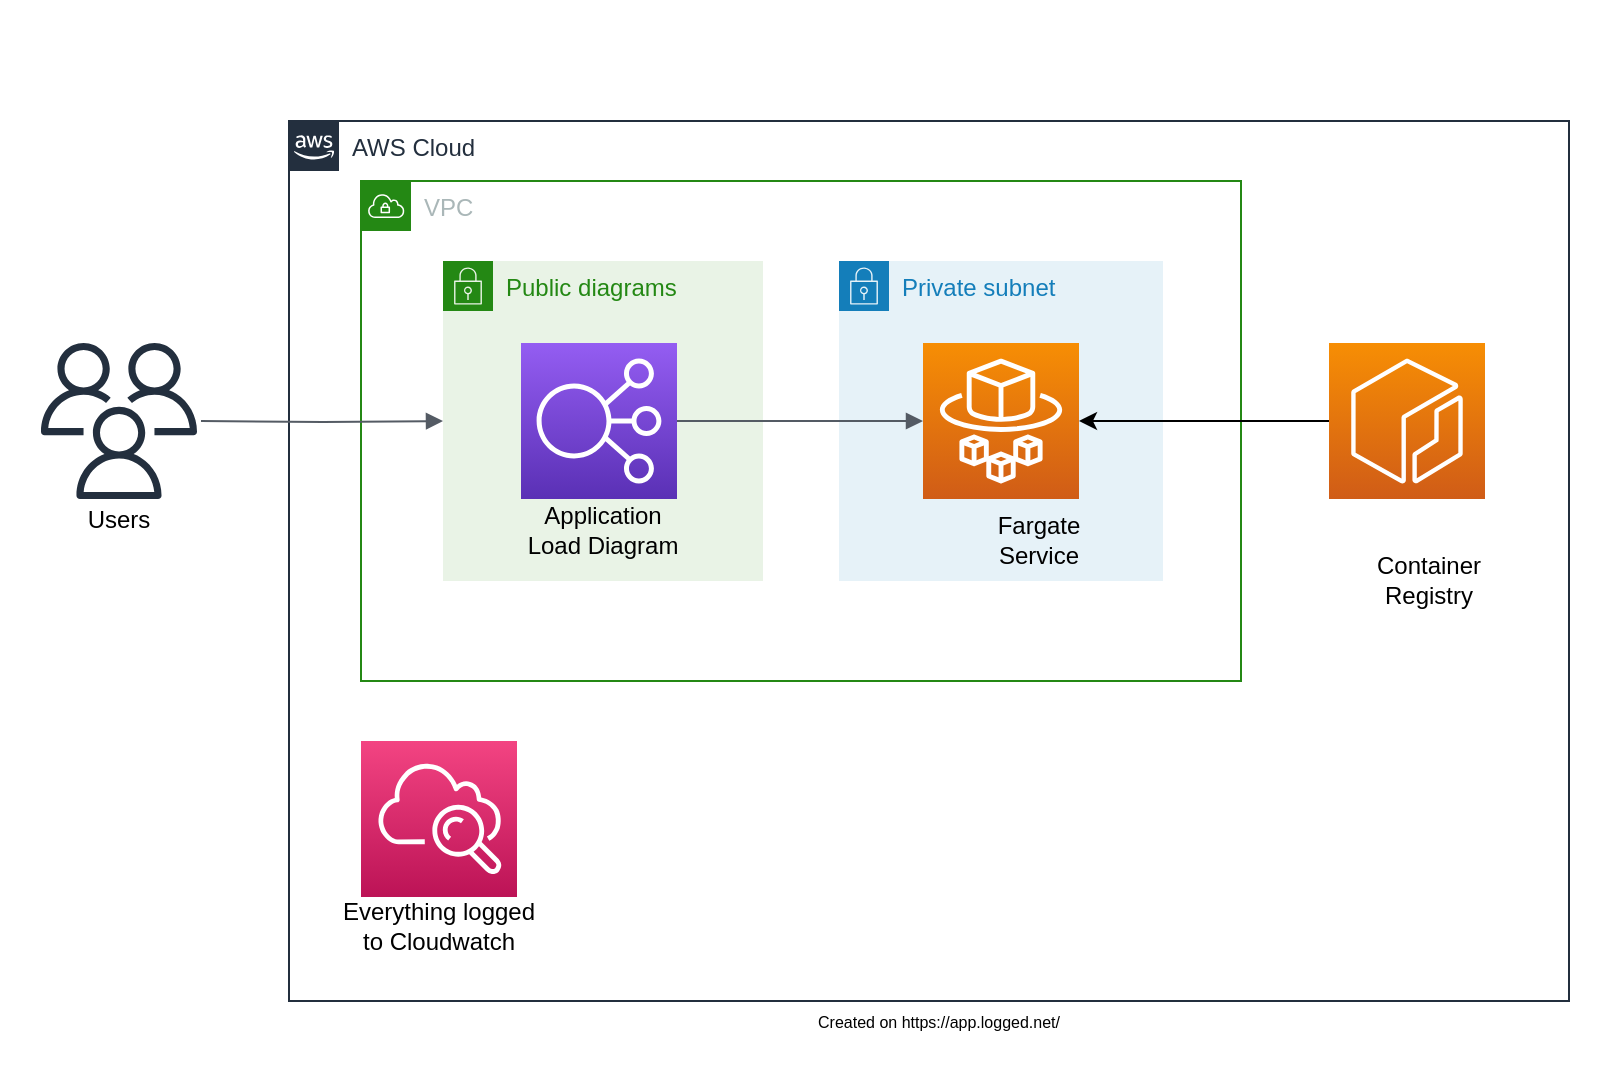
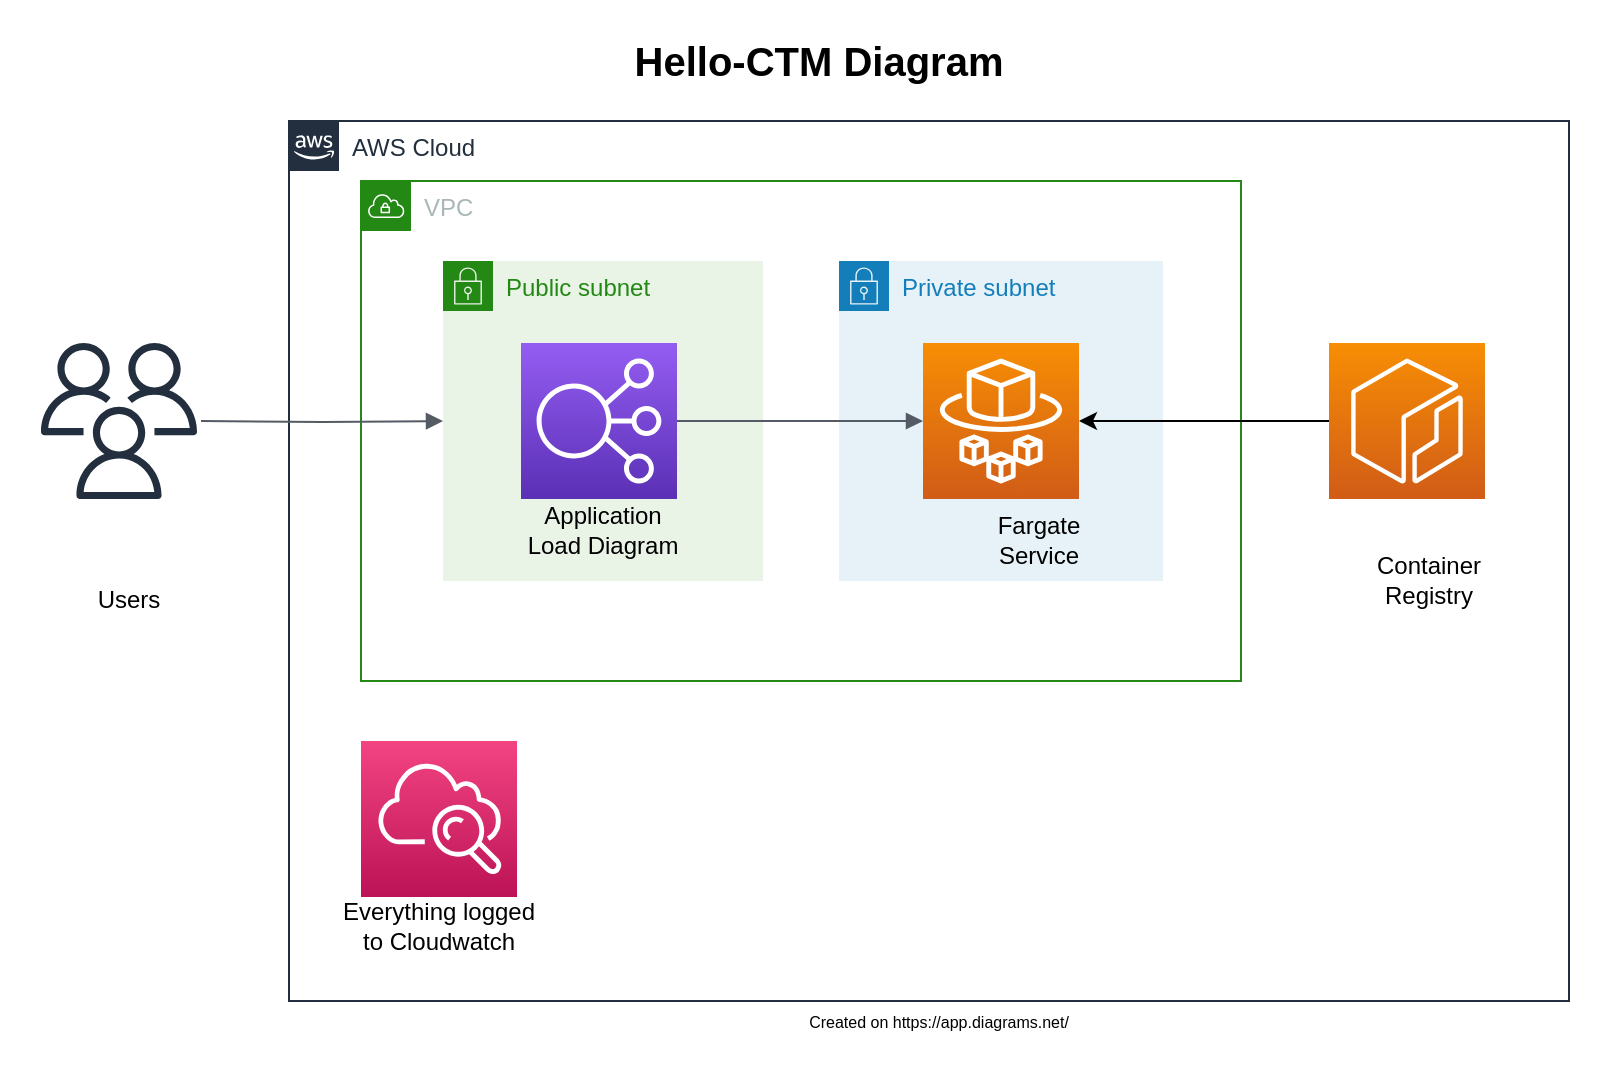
none -> (819, 61)
(595, 289) -> (585, 289)
(119, 521) -> (129, 601)
(940, 1021) -> (940, 1021)
